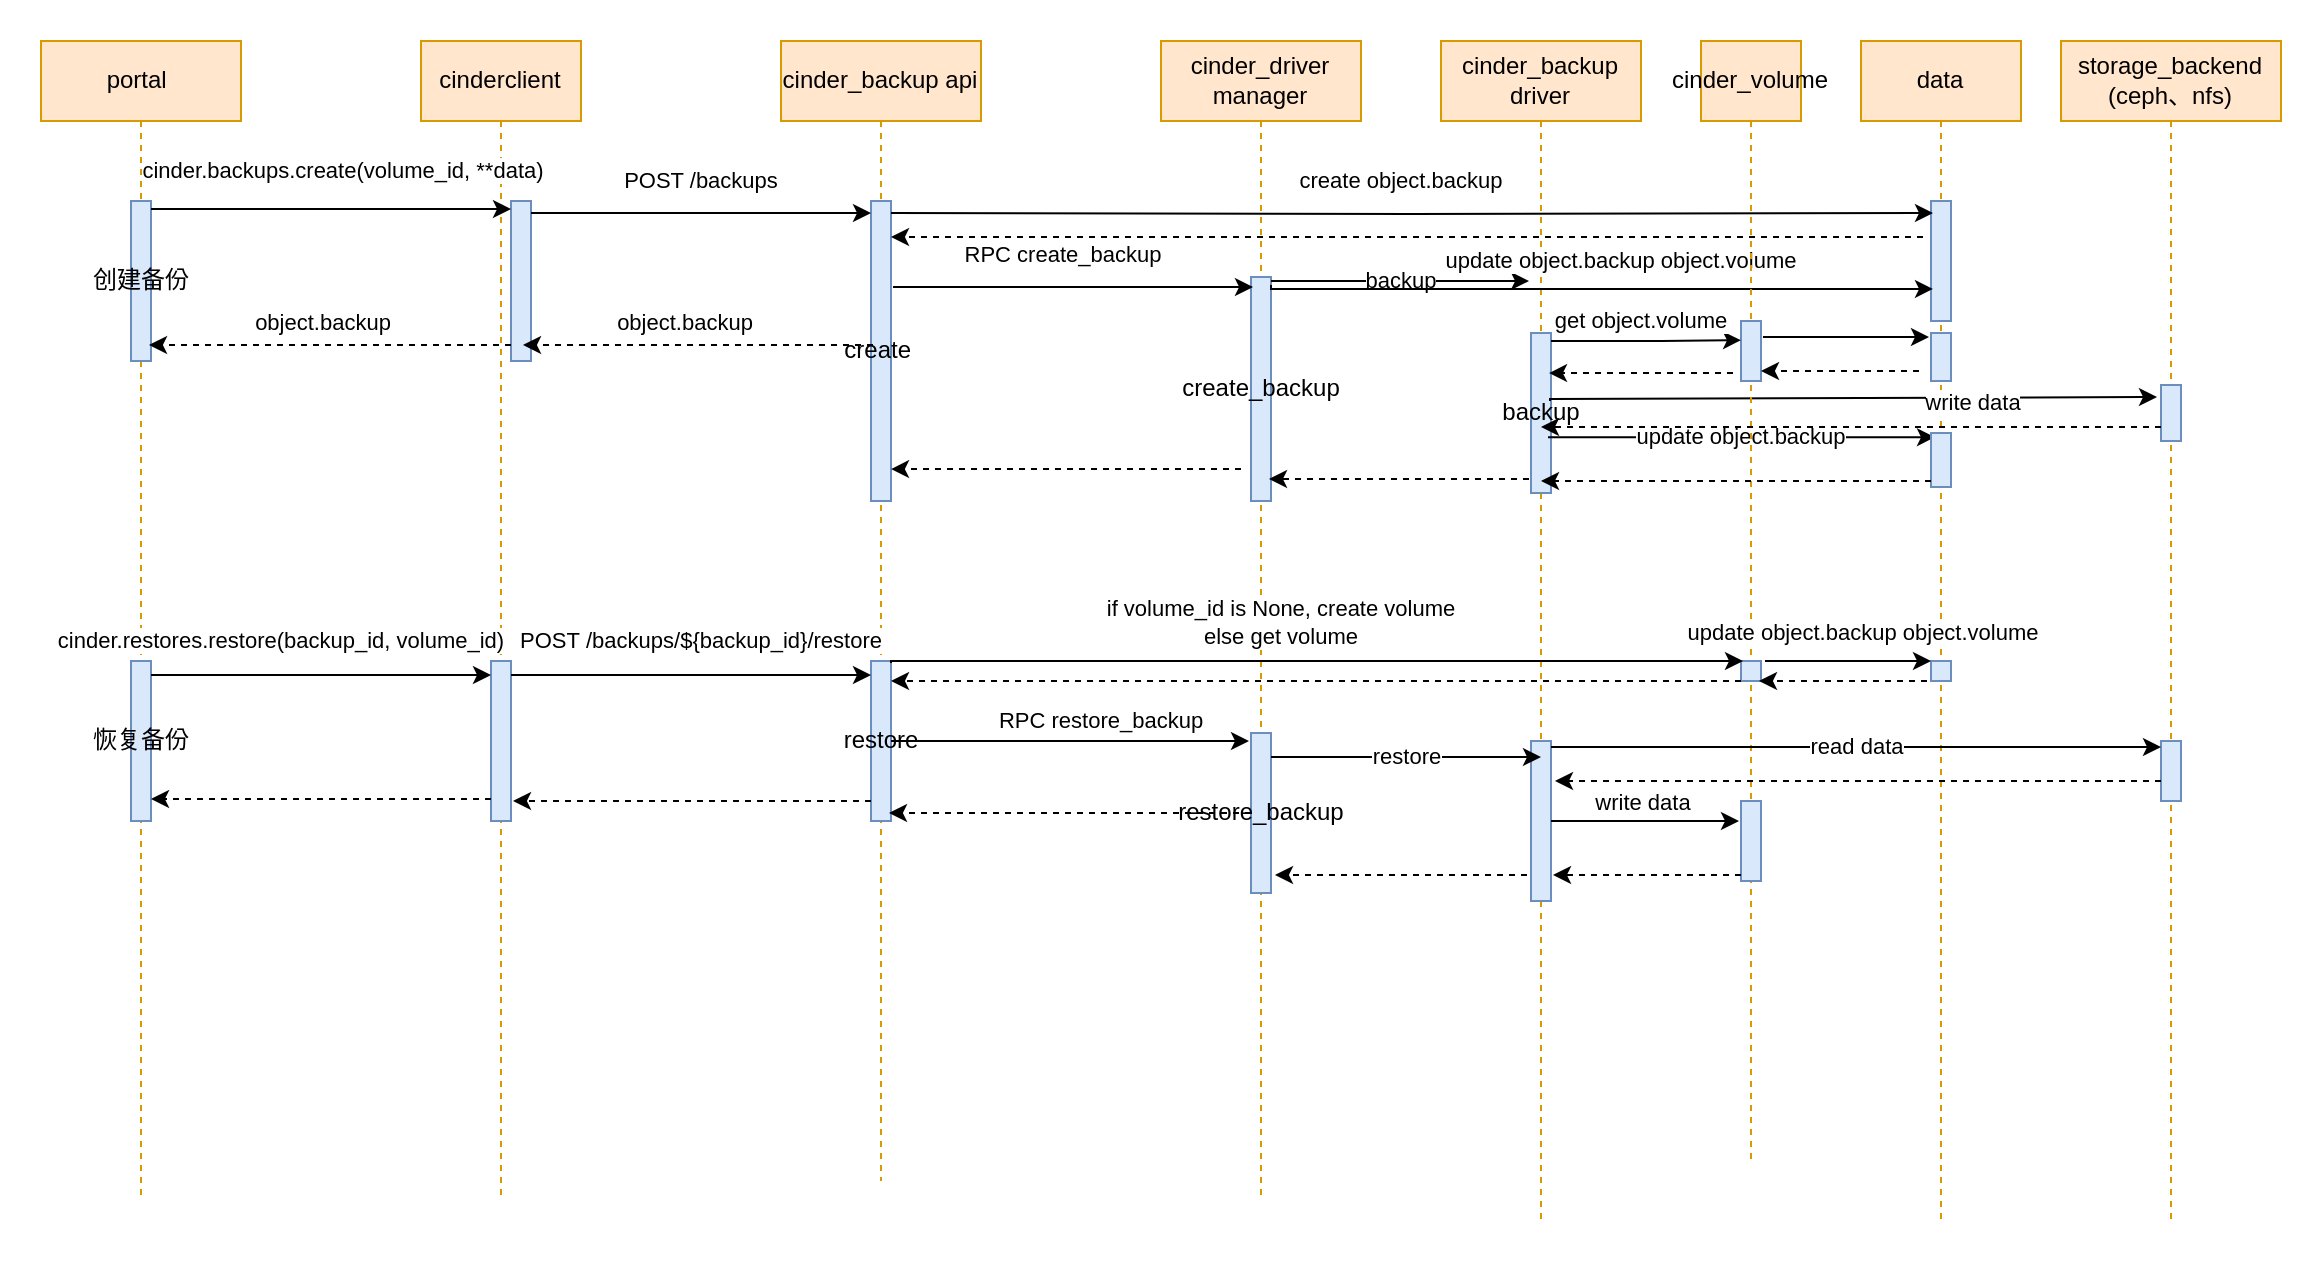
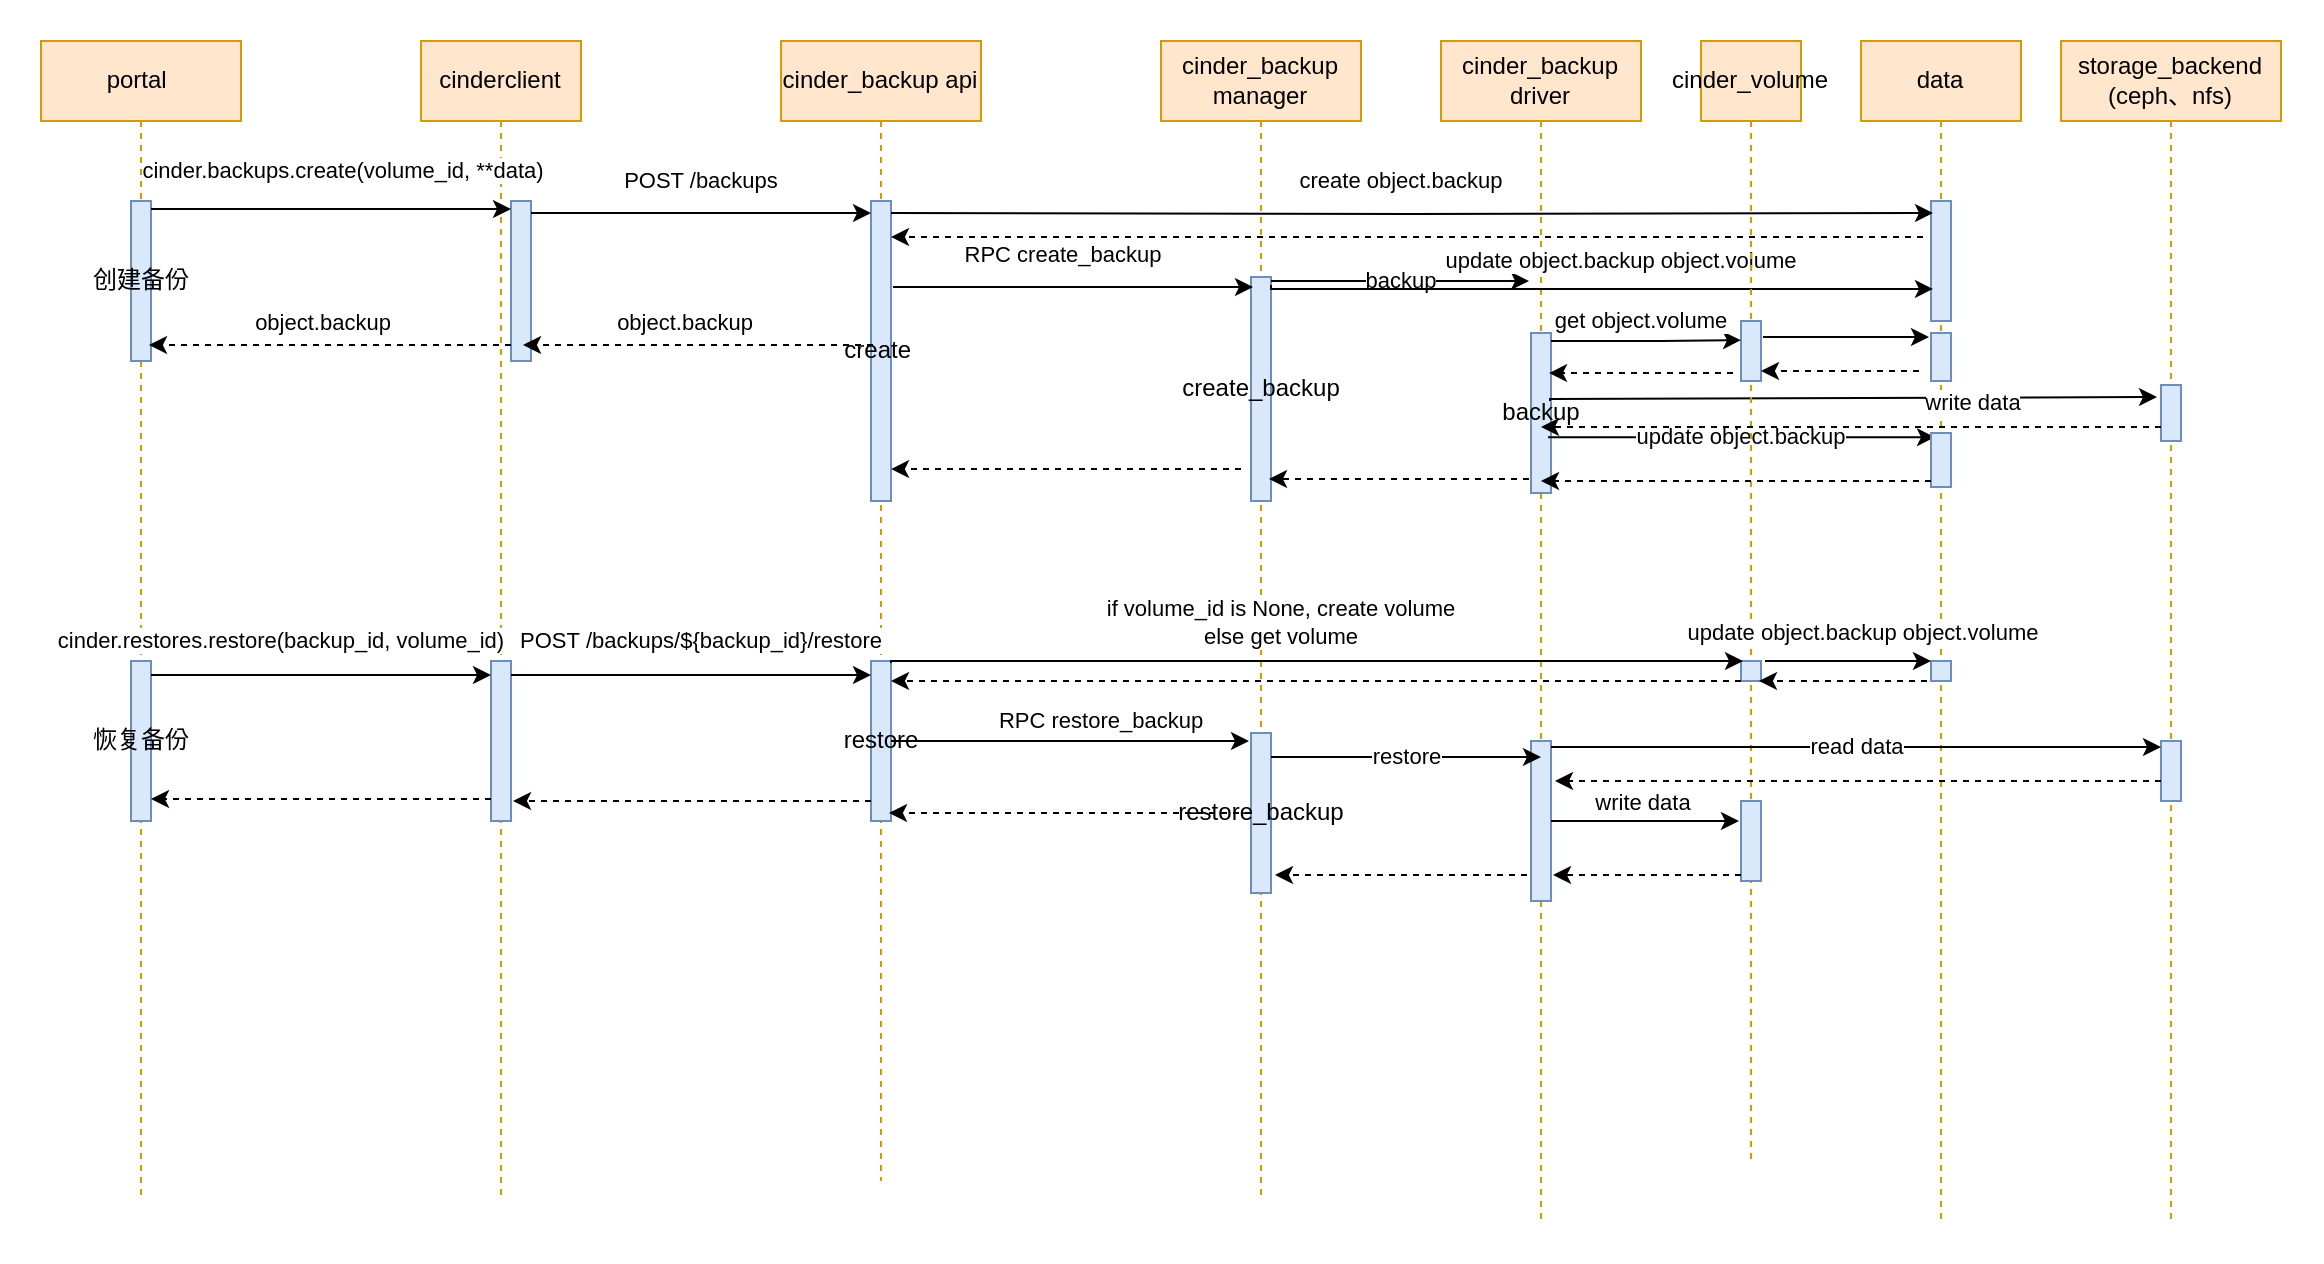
(1261, 81) -> (1261, 81)
